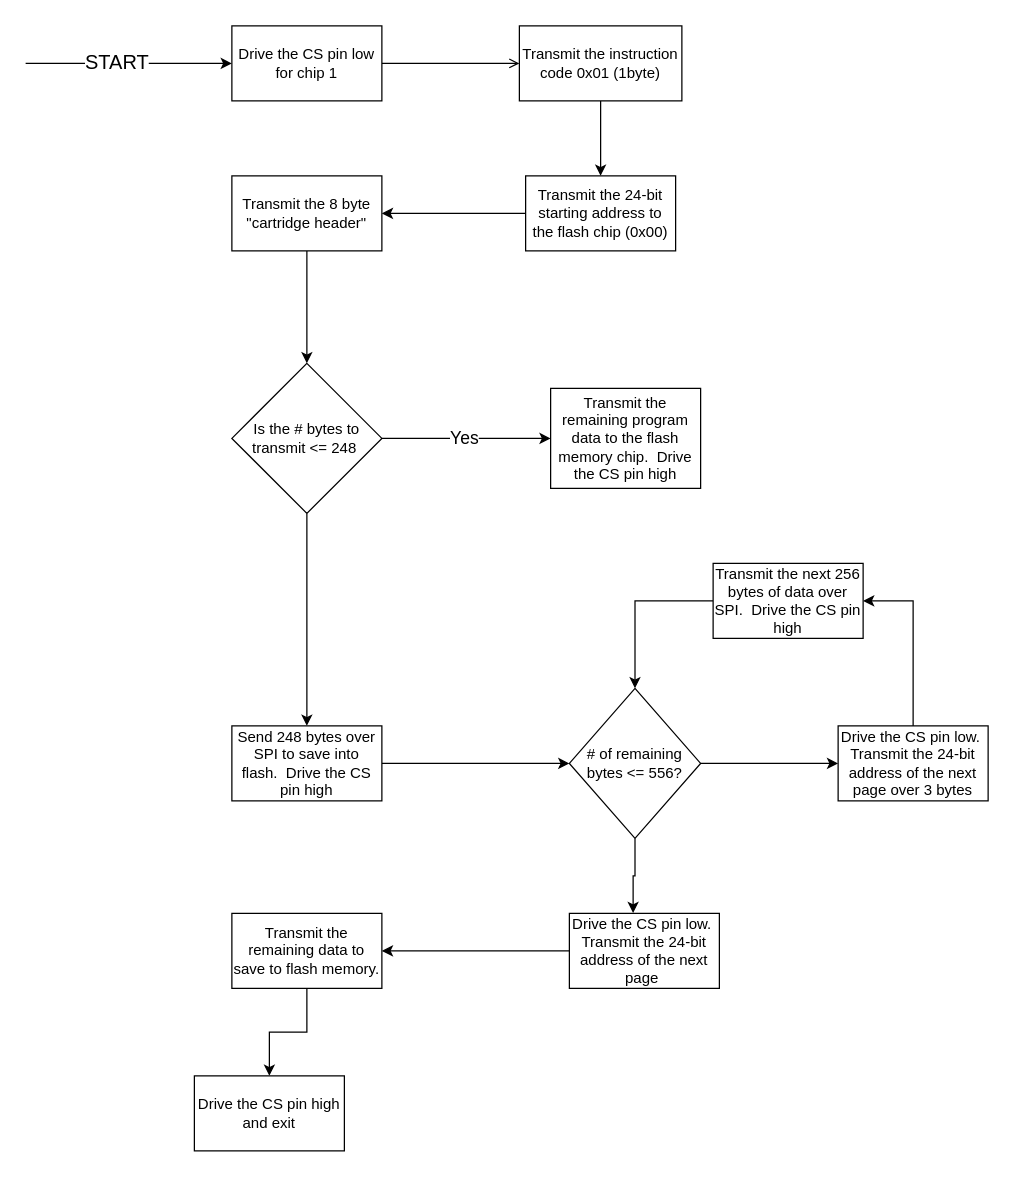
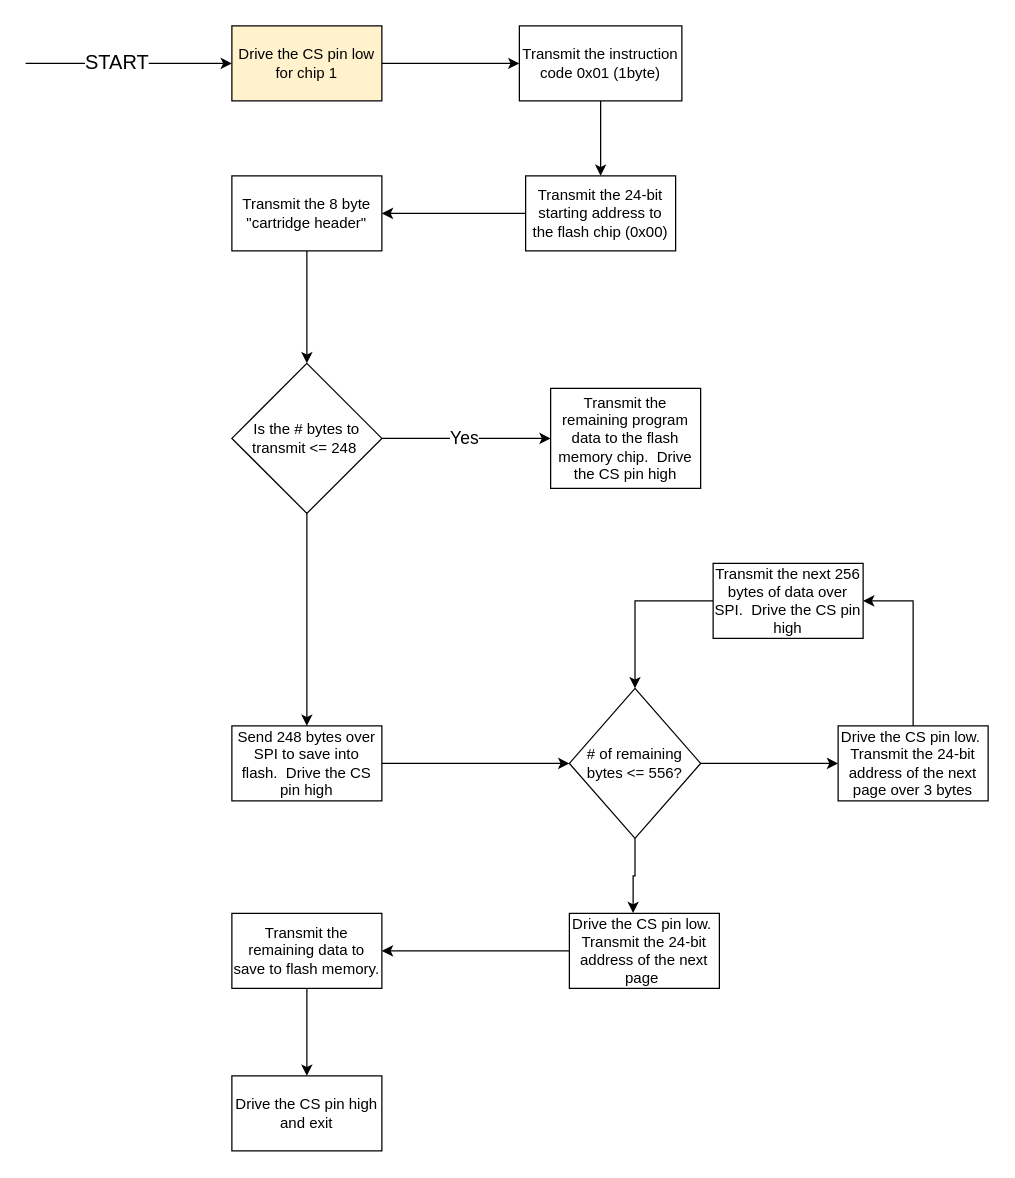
(307, 63) -> (307, 63)
(511, 63) -> (509, 63)
(269, 1113) -> (307, 1113)
